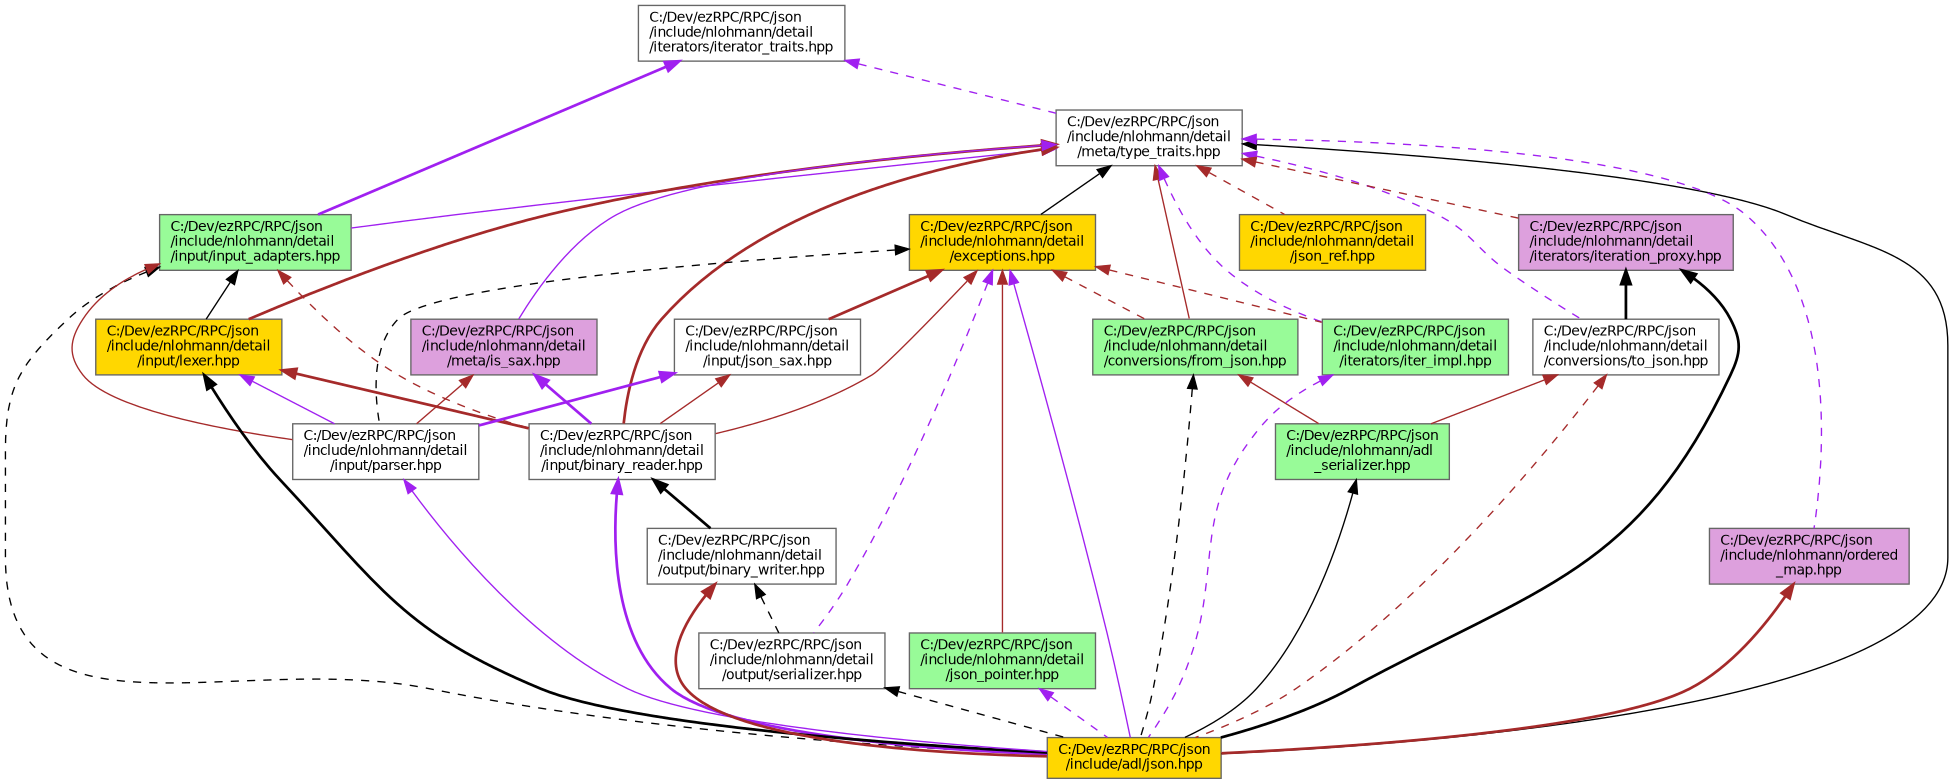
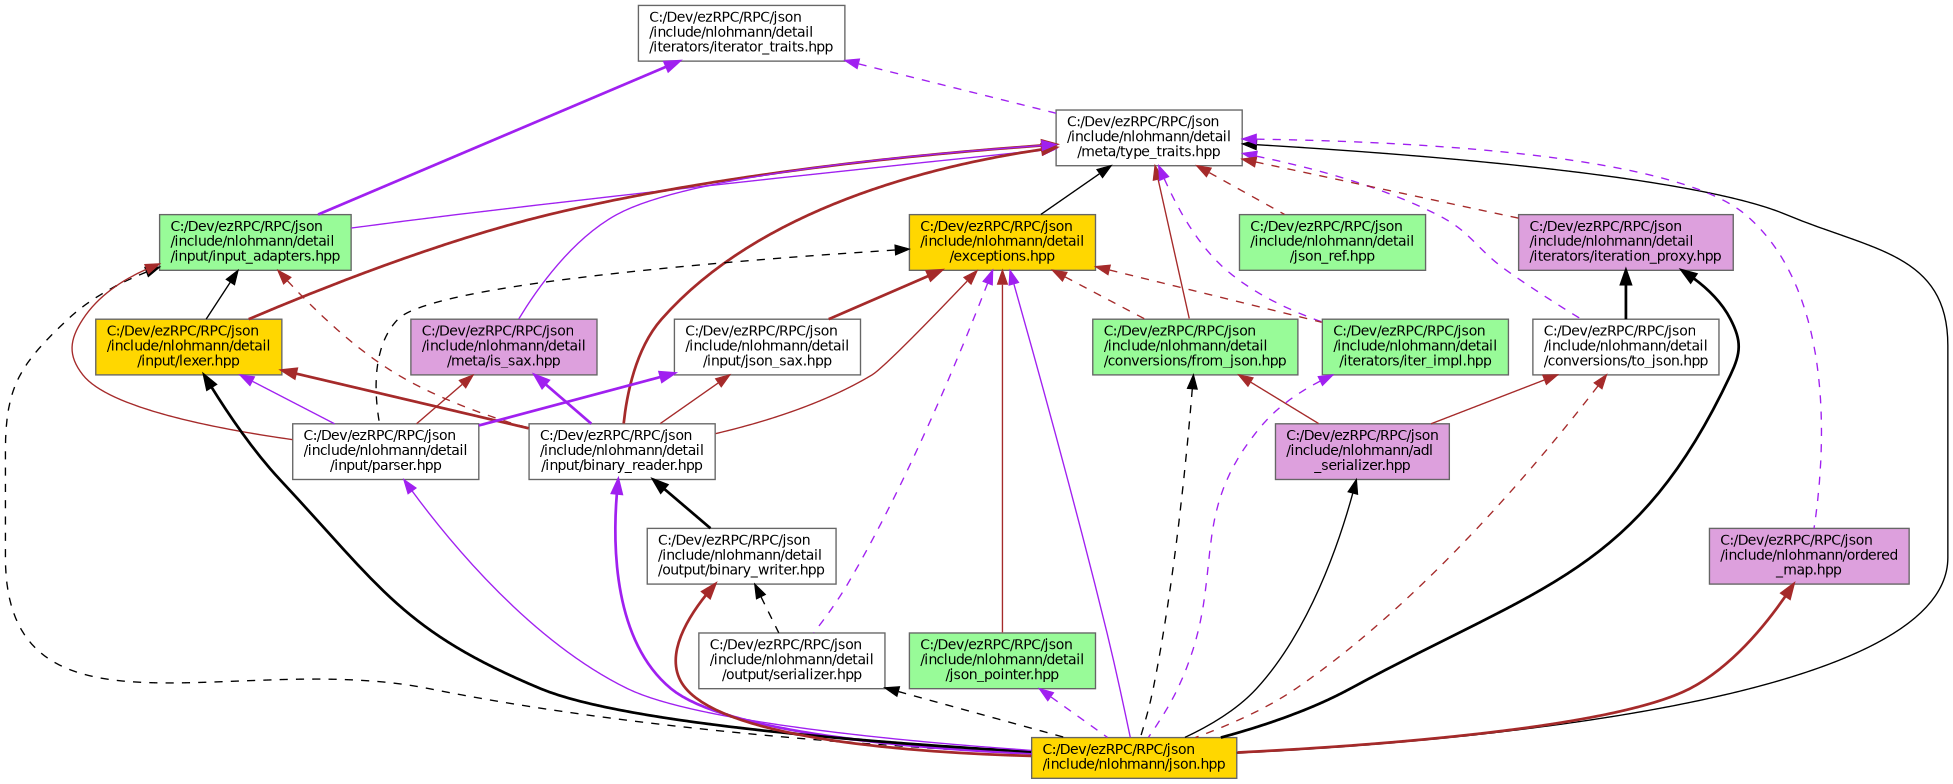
(1333, 242) -> (1333, 242)
(1362, 452) -> (1362, 452)
(1134, 758) -> (1134, 758)
